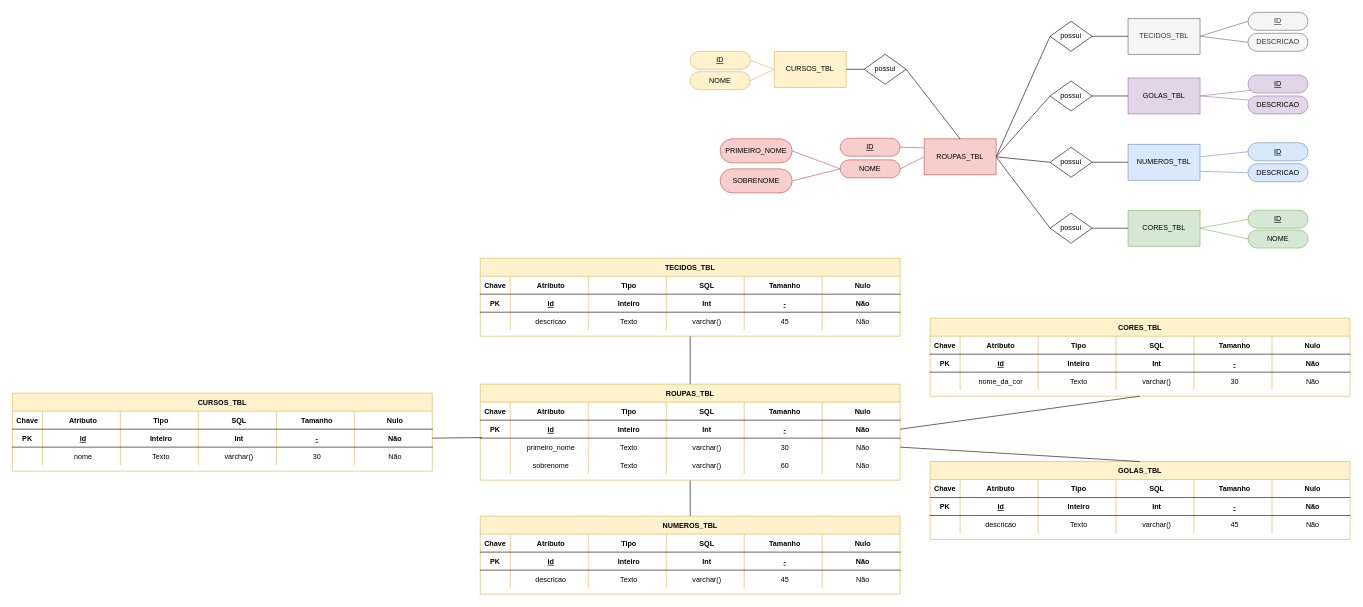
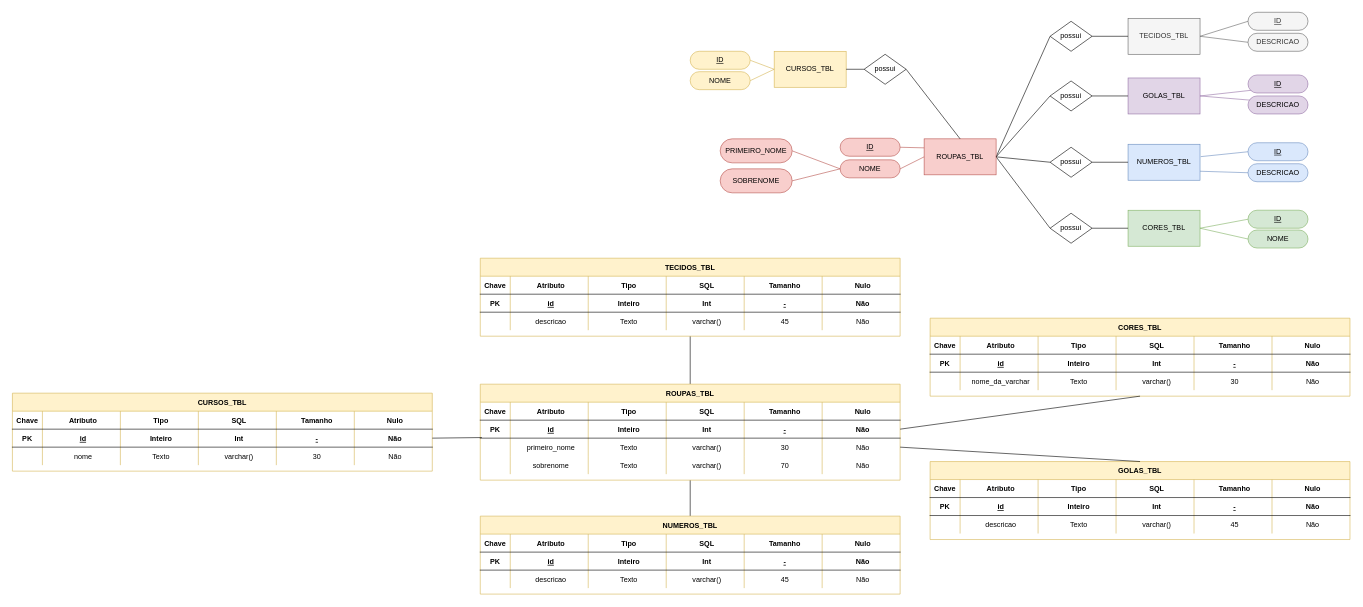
(1001, 382) -> (1001, 382)
(785, 466) -> (785, 466)
